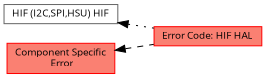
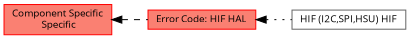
(141, 26) -> (279, 20)
(61, 58) -> (58, 20)
